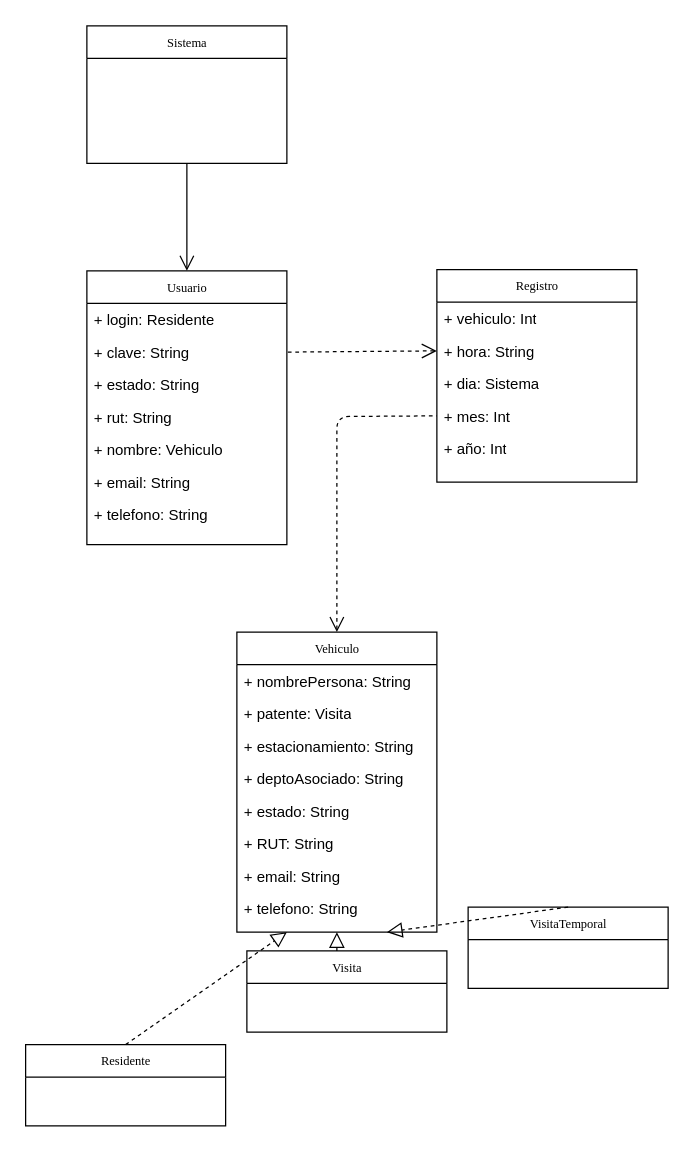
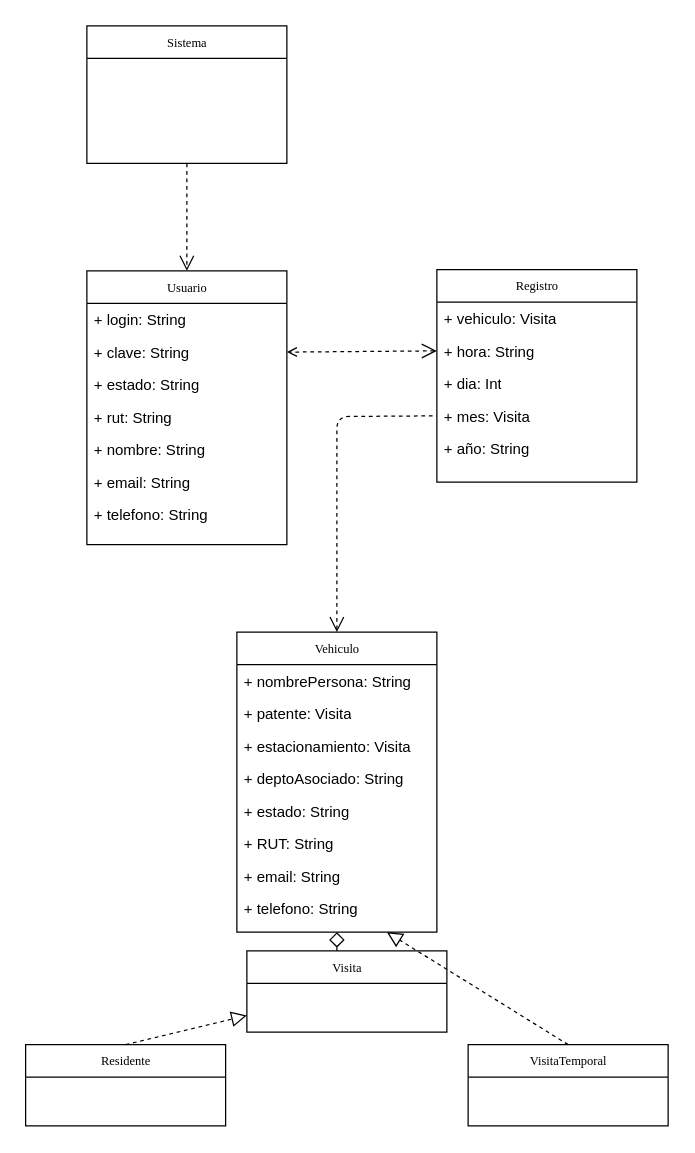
(187, 216) -> (187, 216)
(498, 320) -> (506, 320)
(158, 321) -> (146, 321)
(292, 352) -> (293, 352)
(493, 385) -> (479, 385)
(481, 417) -> (489, 417)
(481, 450) -> (491, 450)
(160, 451) -> (154, 451)
(338, 747) -> (336, 747)
(337, 948) -> (337, 948)
(568, 948) -> (568, 1085)
(193, 997) -> (182, 1031)
